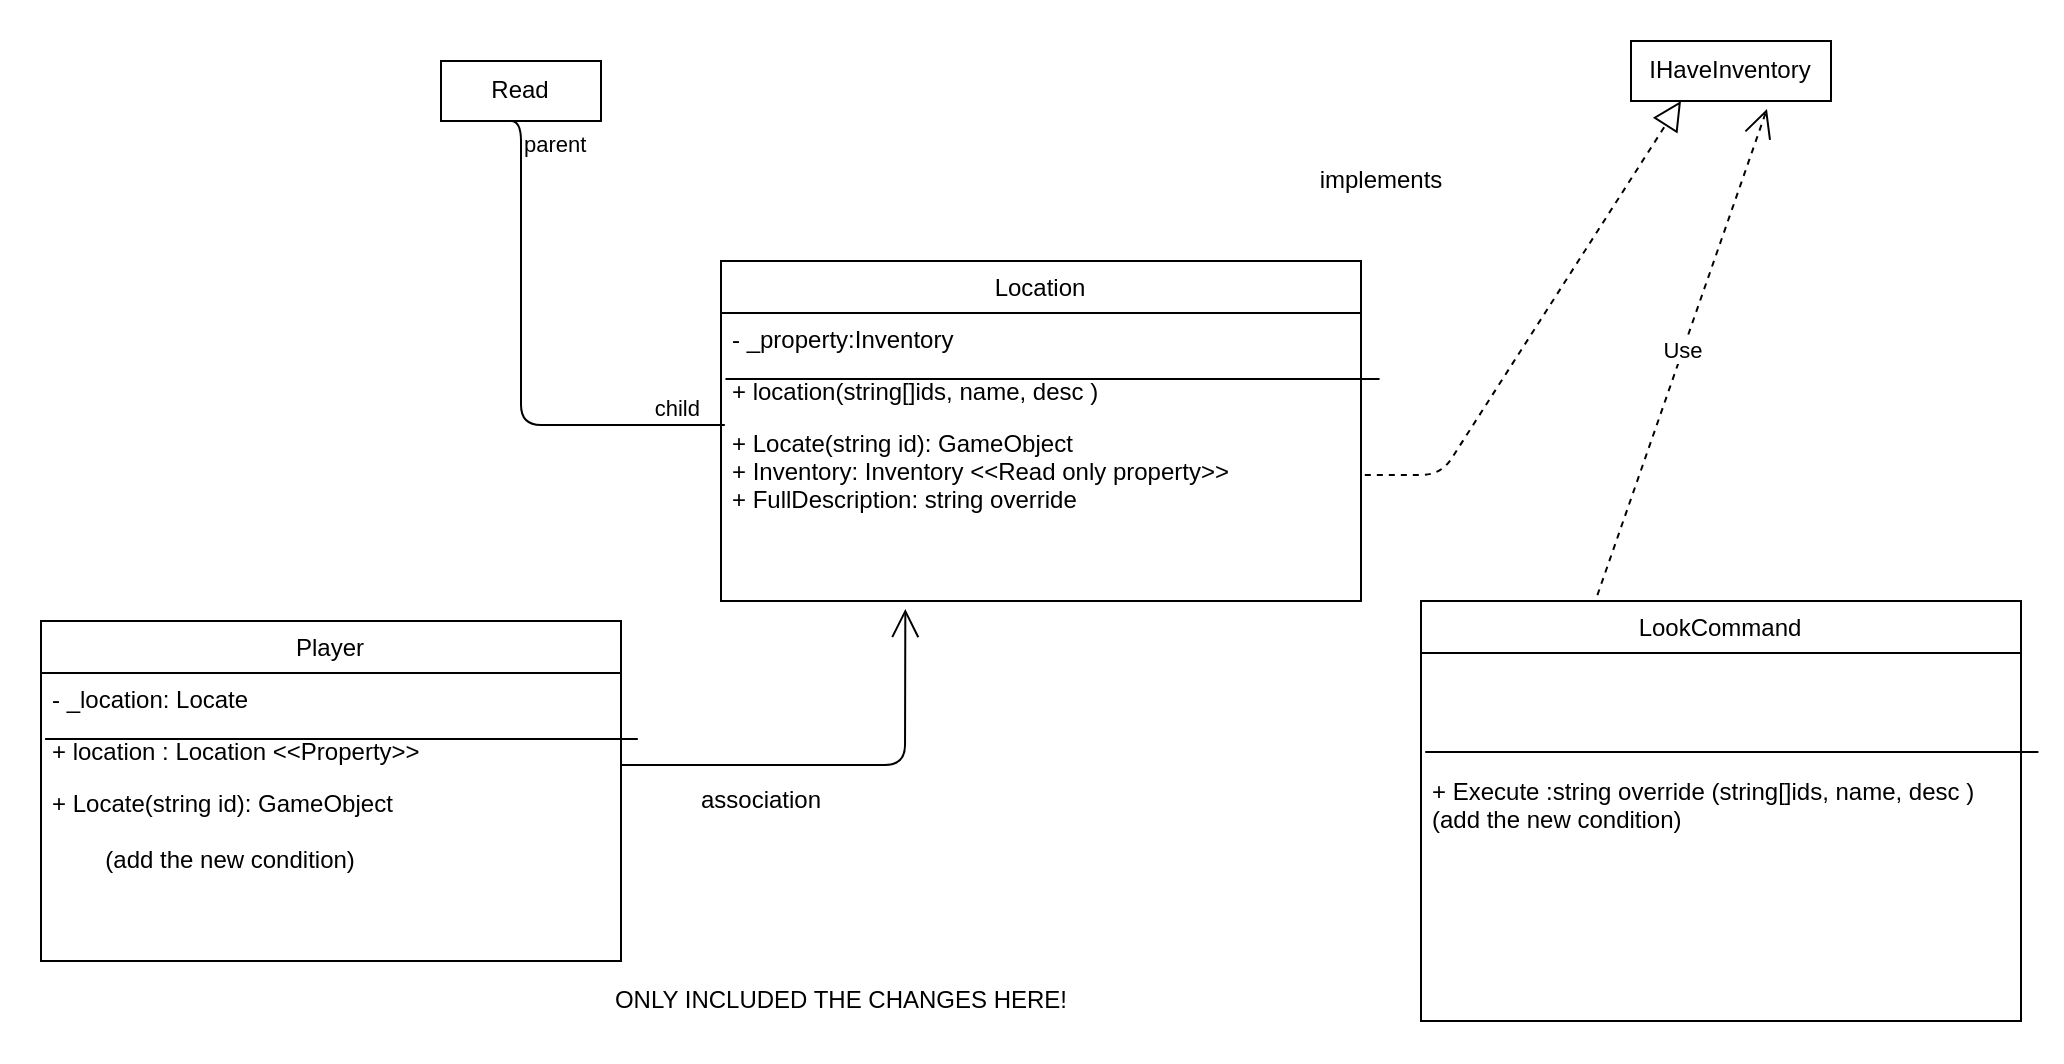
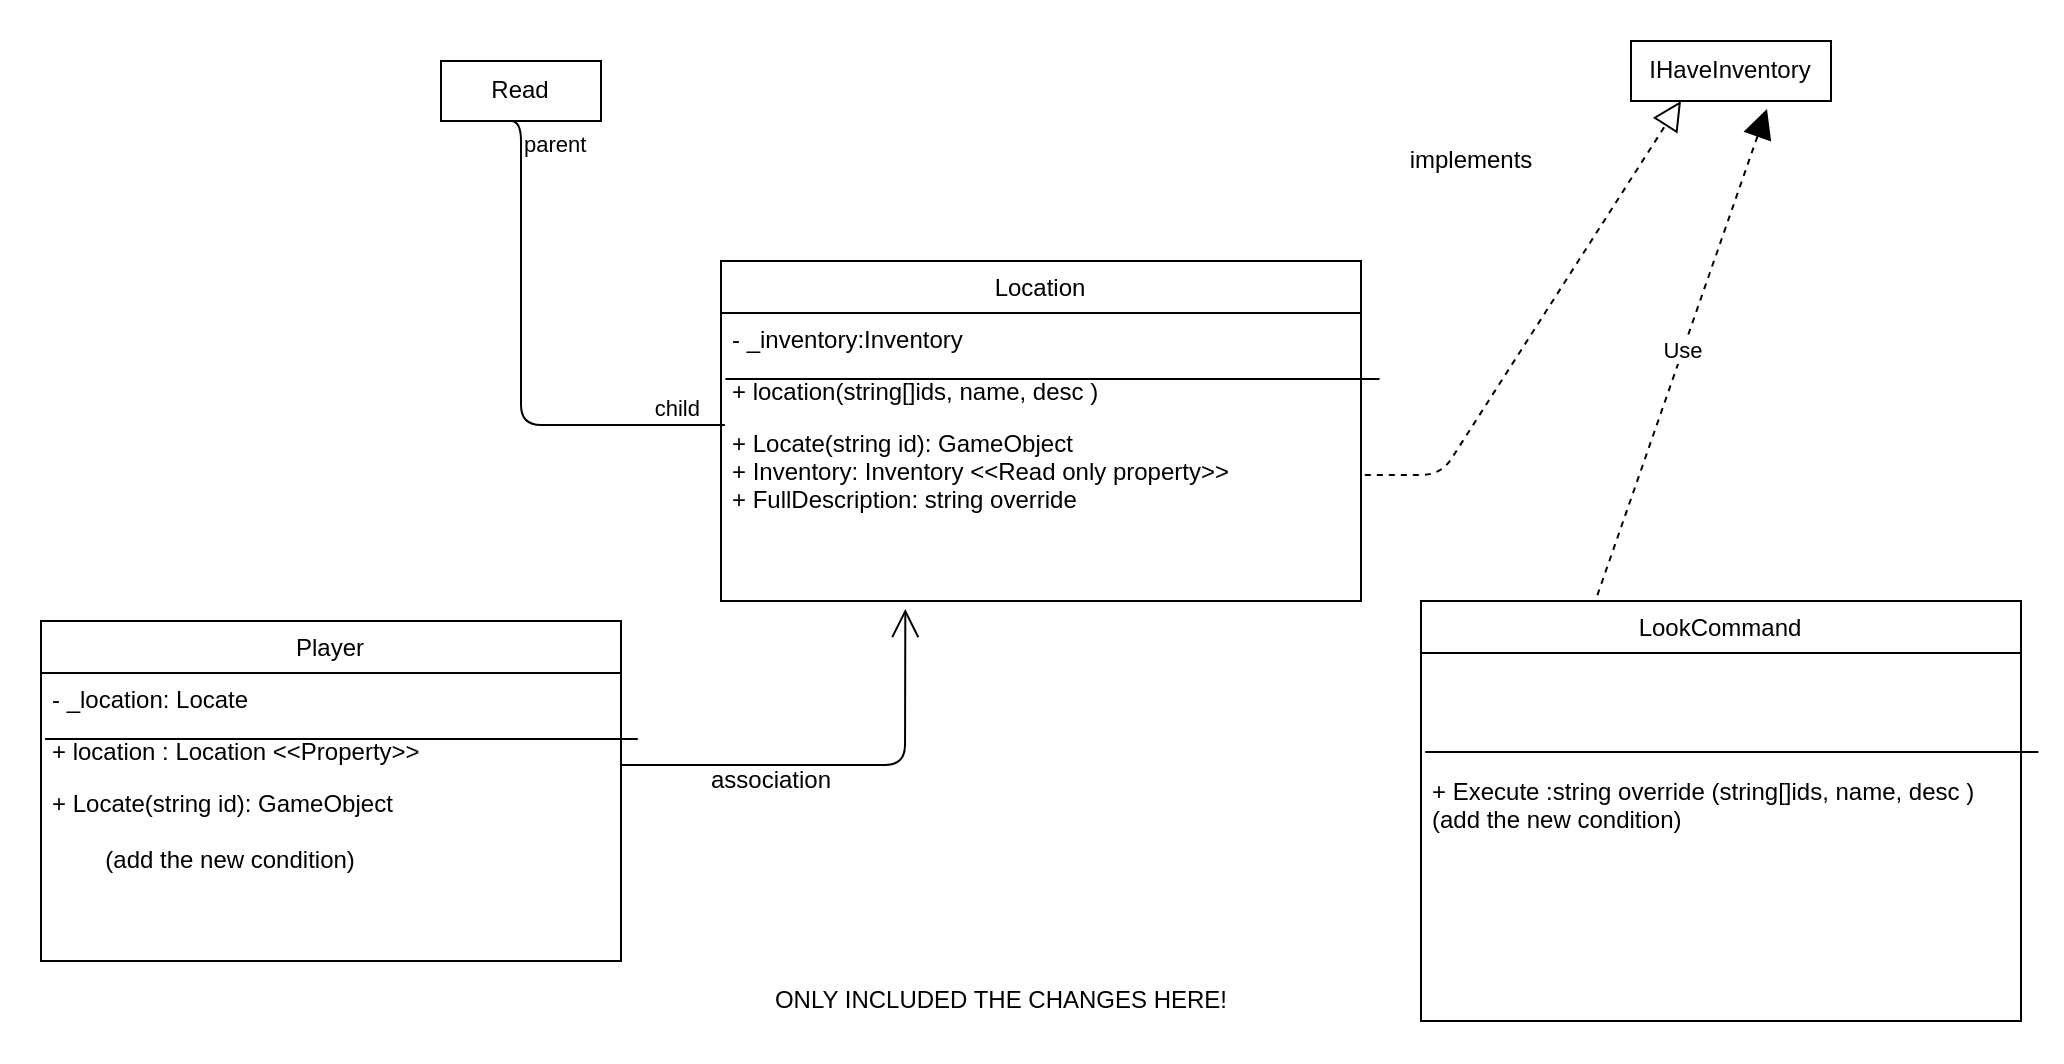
(1761, 126) -> (1757, 138)
(1381, 181) -> (1471, 161)
(867, 340) -> (870, 340)
(761, 801) -> (771, 781)
(841, 1001) -> (1001, 1001)
